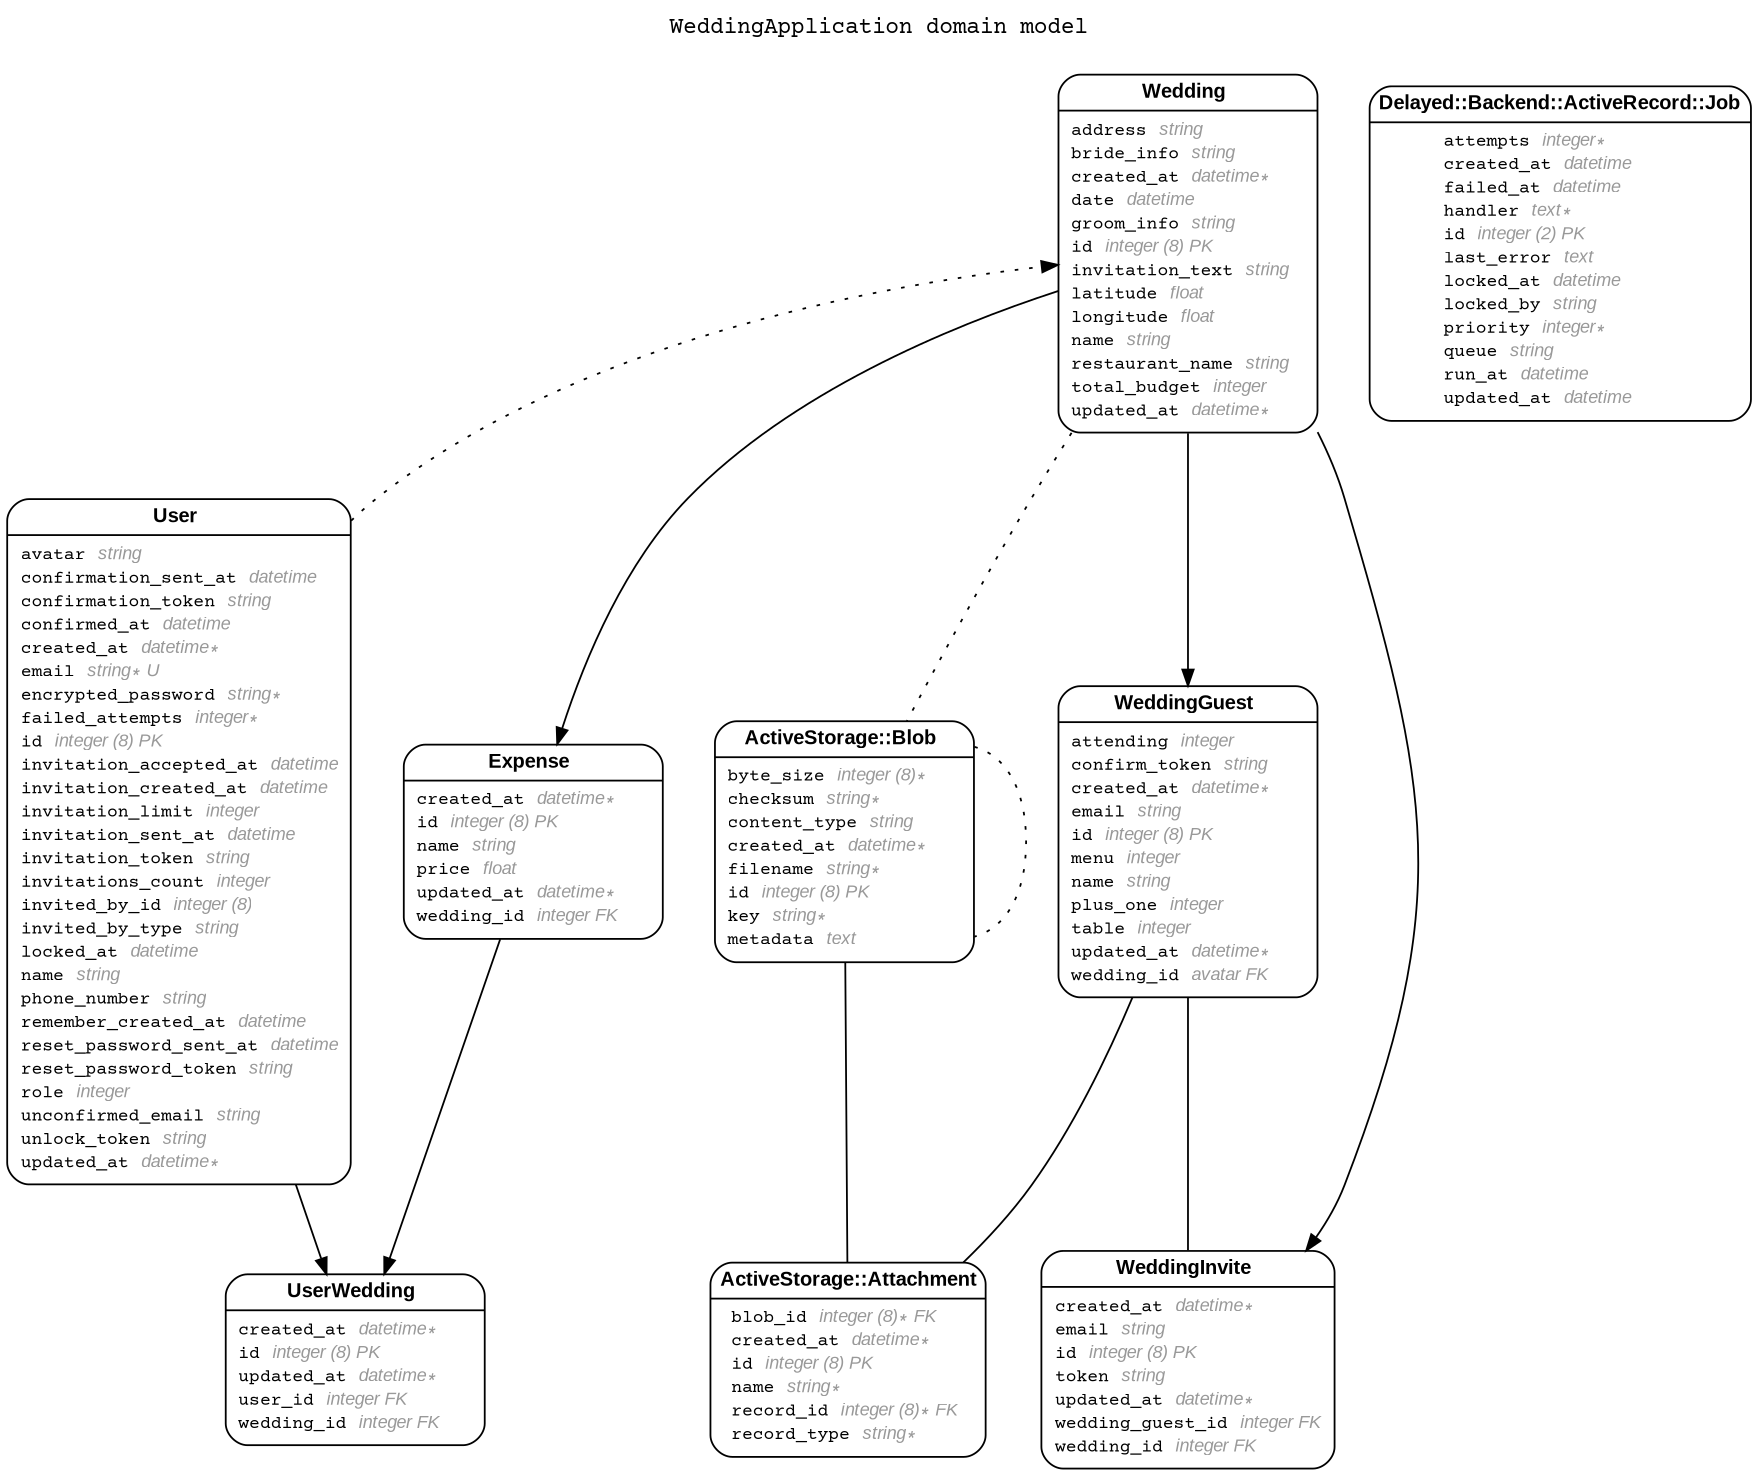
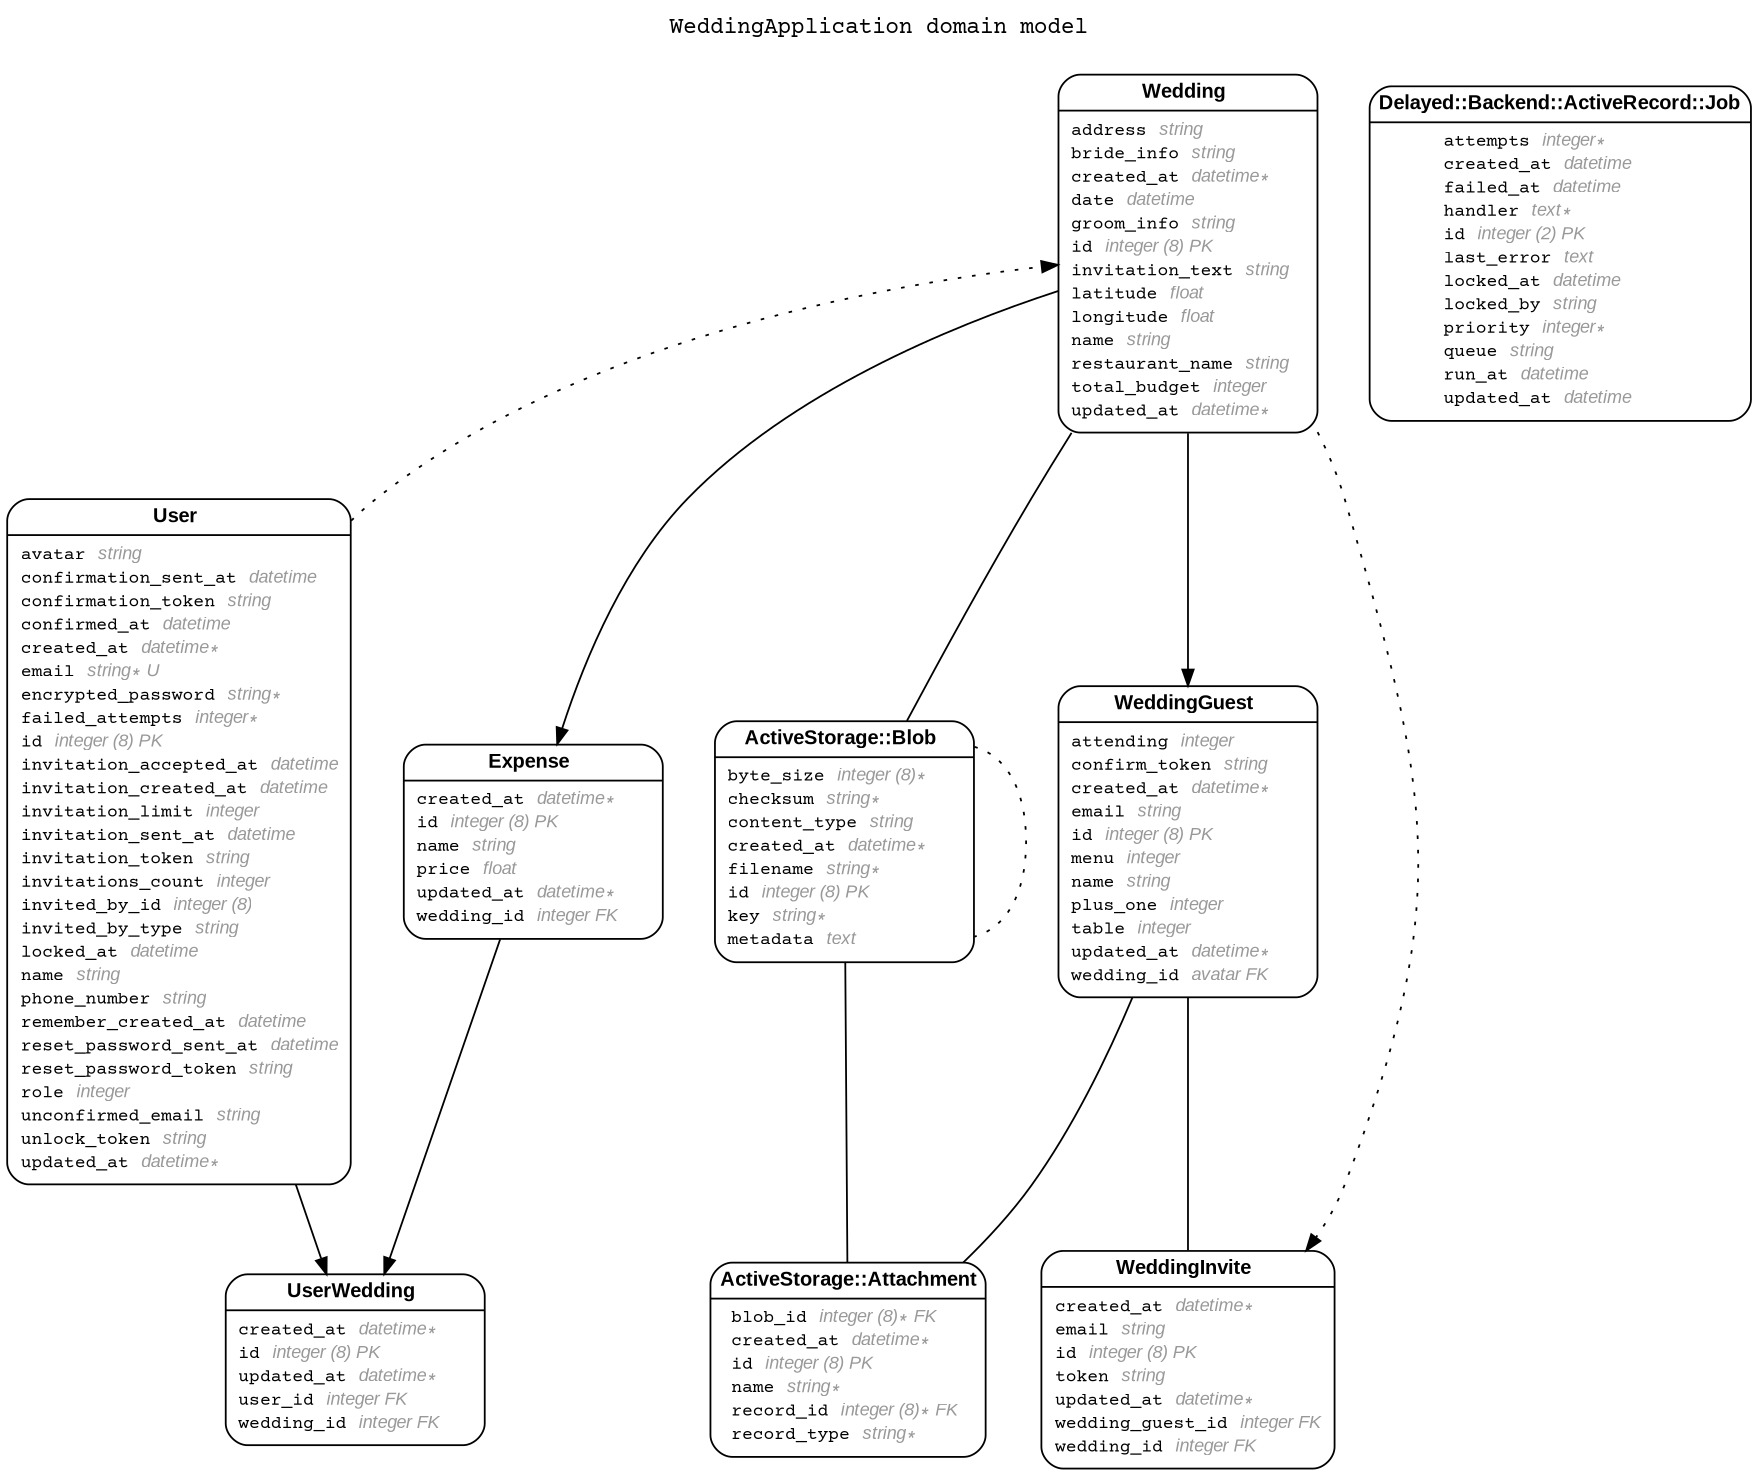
(987, 575) -> (987, 575)
(1417, 836) -> (1417, 836)
